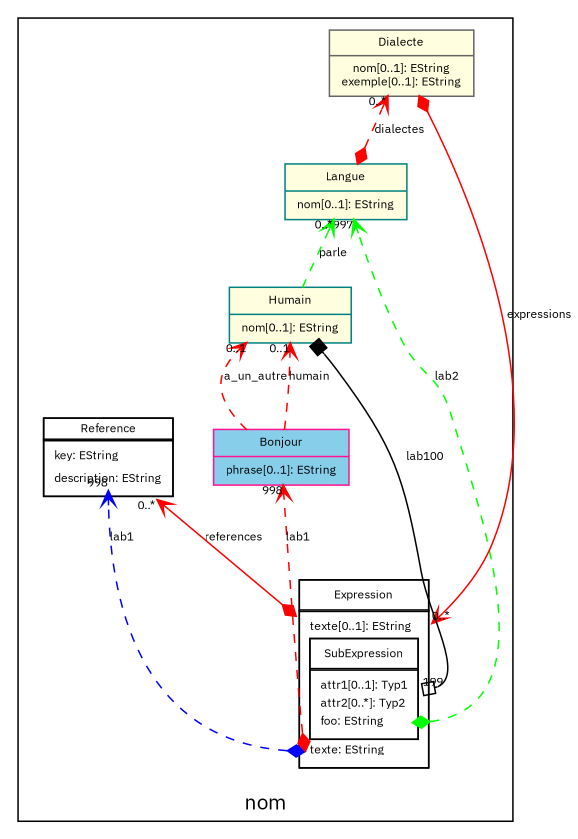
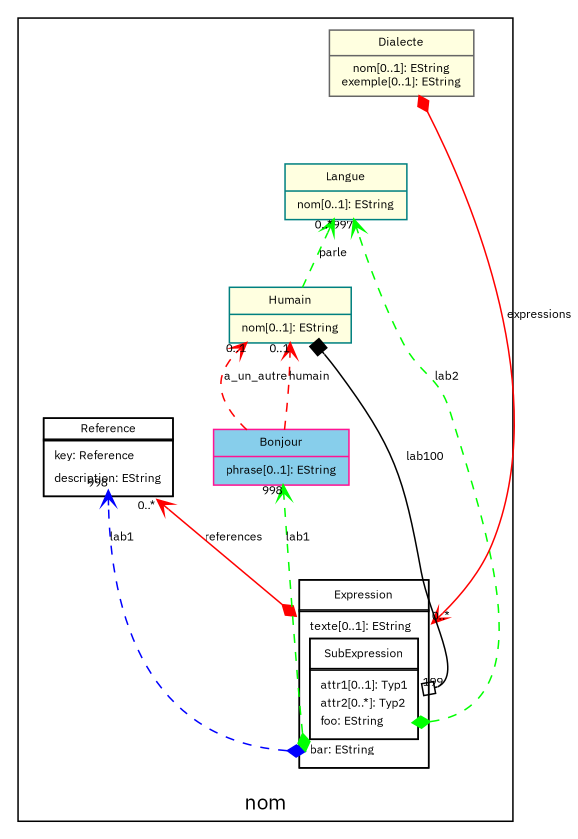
(373, 129) -> none
(86, 456) -> (95, 456)
(293, 616) -> (293, 616)
(347, 750) -> (342, 750)
